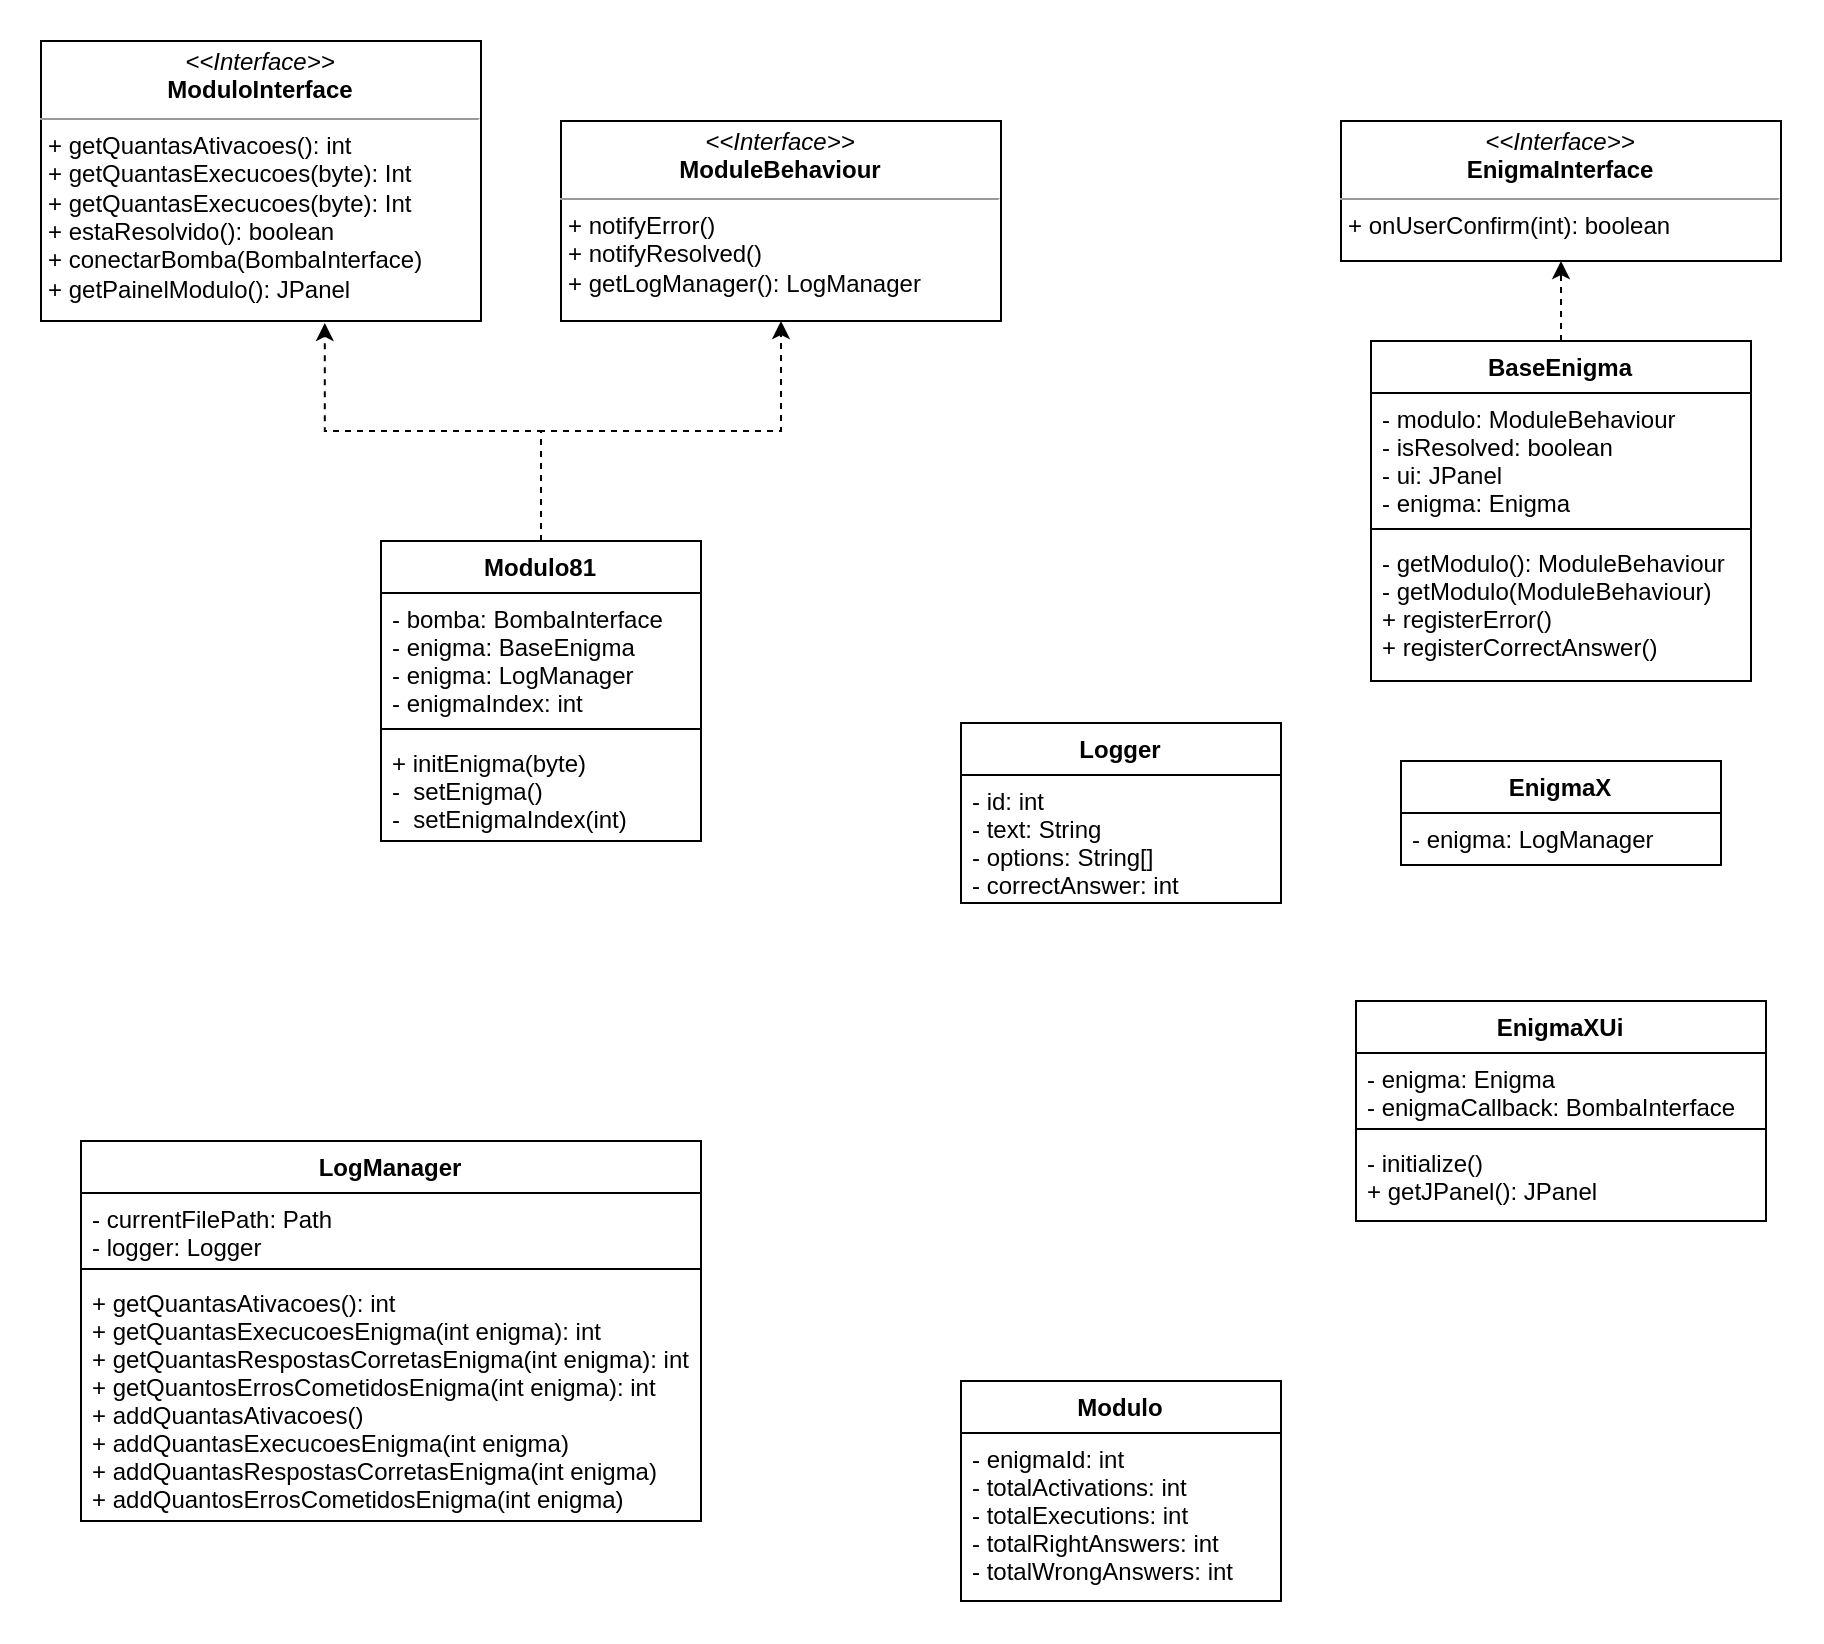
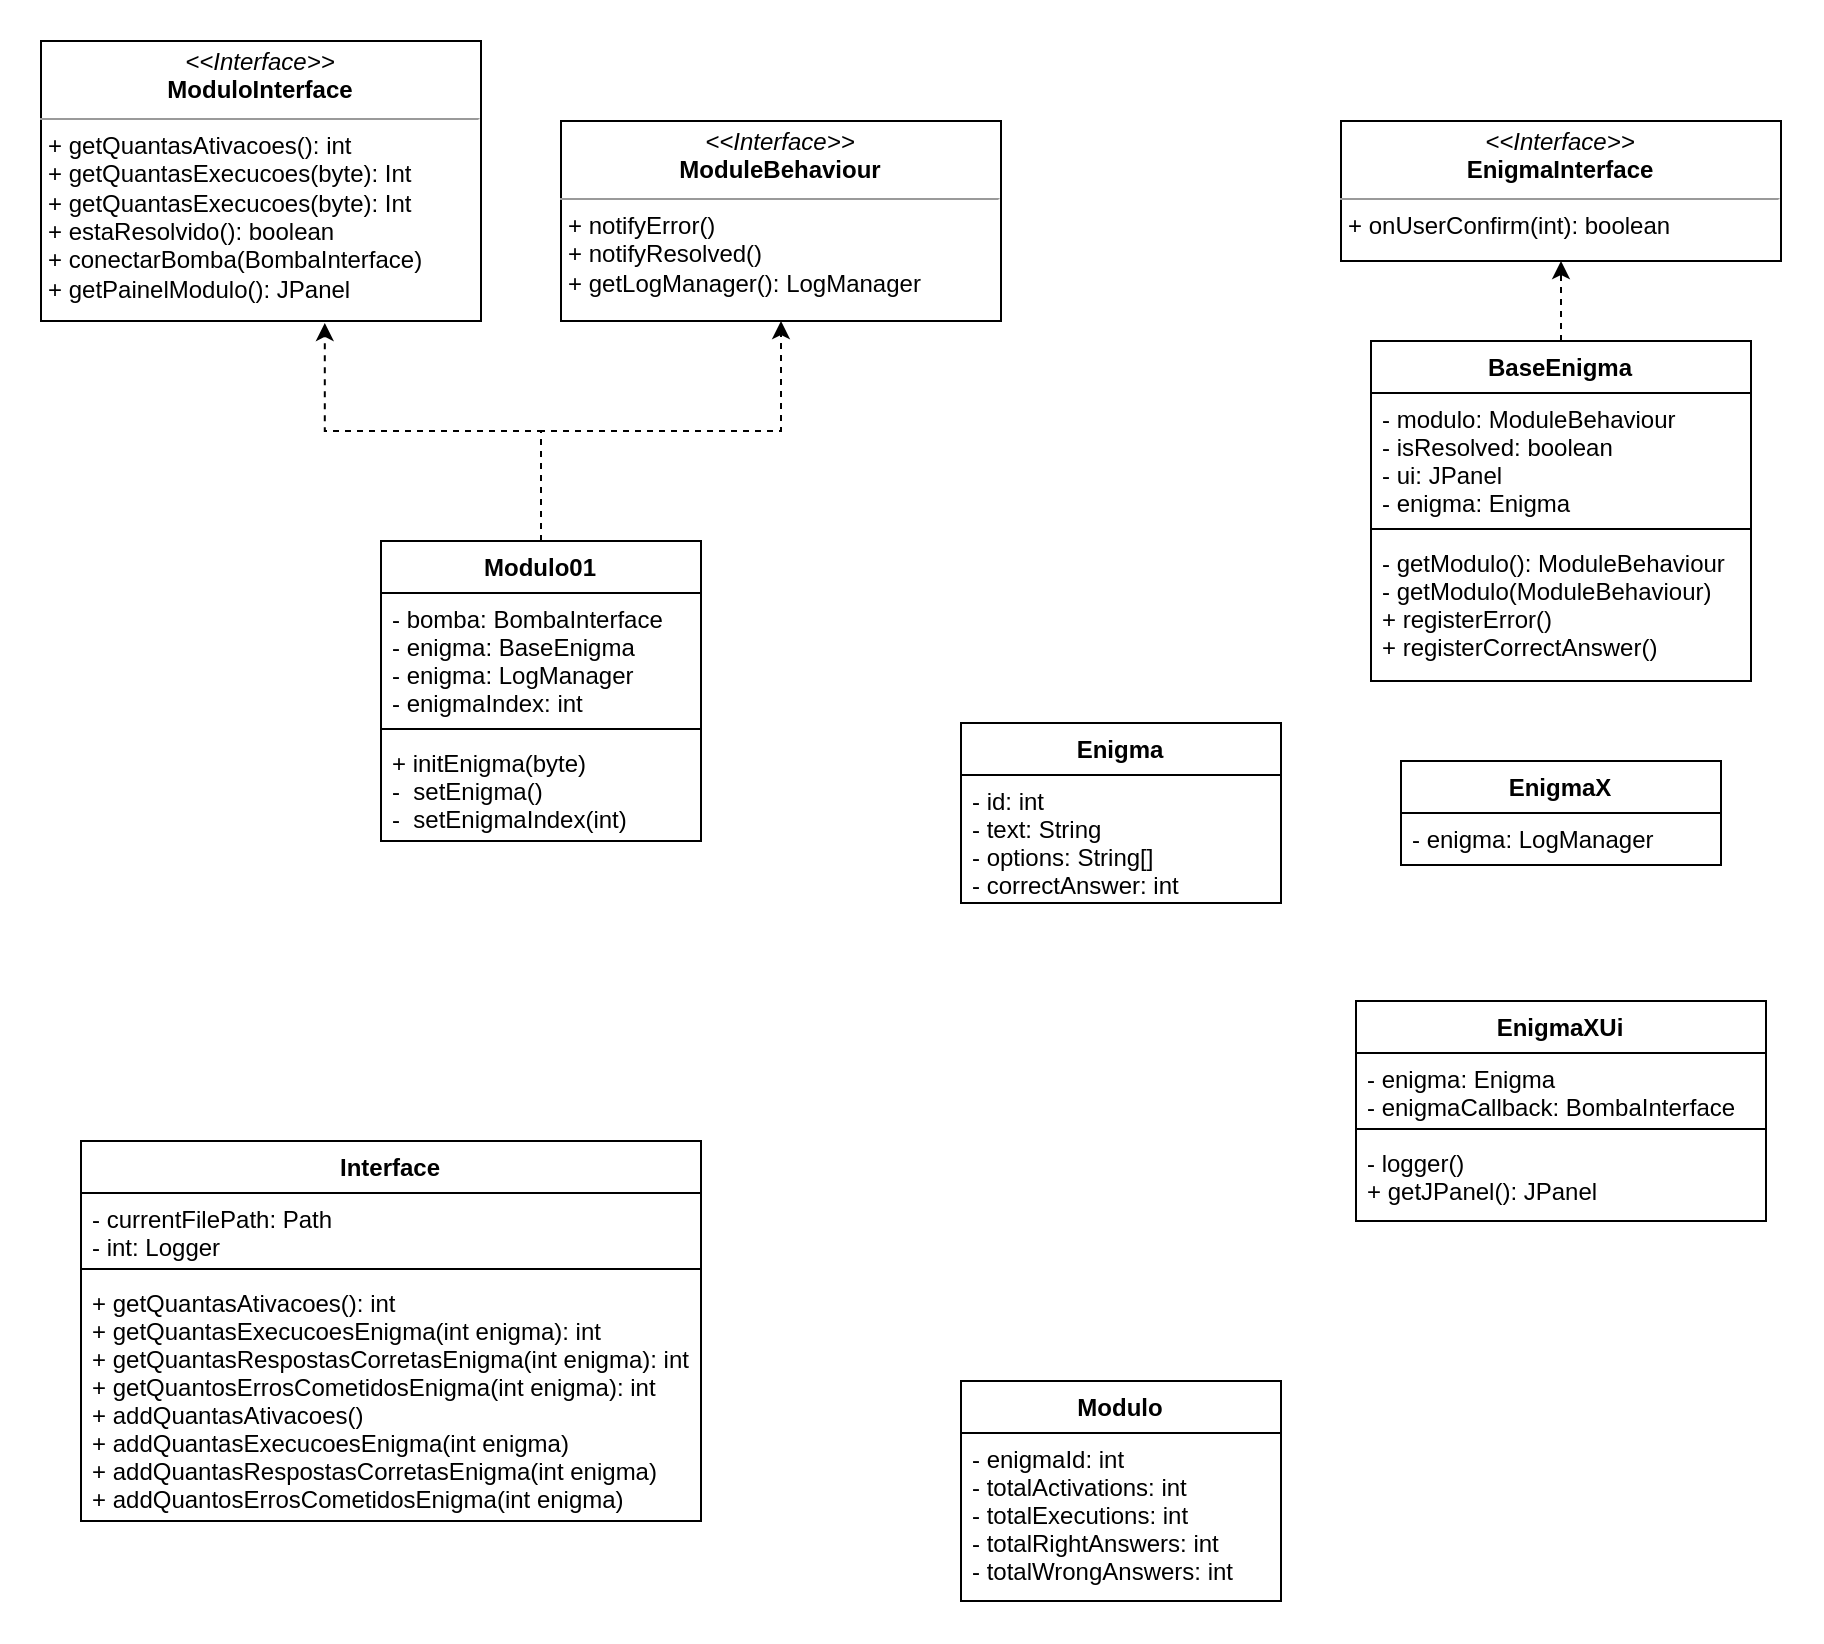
(540, 568) -> (540, 568)
(1120, 750) -> (1120, 750)
(1442, 1164) -> (1428, 1164)
(390, 1168) -> (390, 1168)
(231, 1220) -> (231, 1220)
